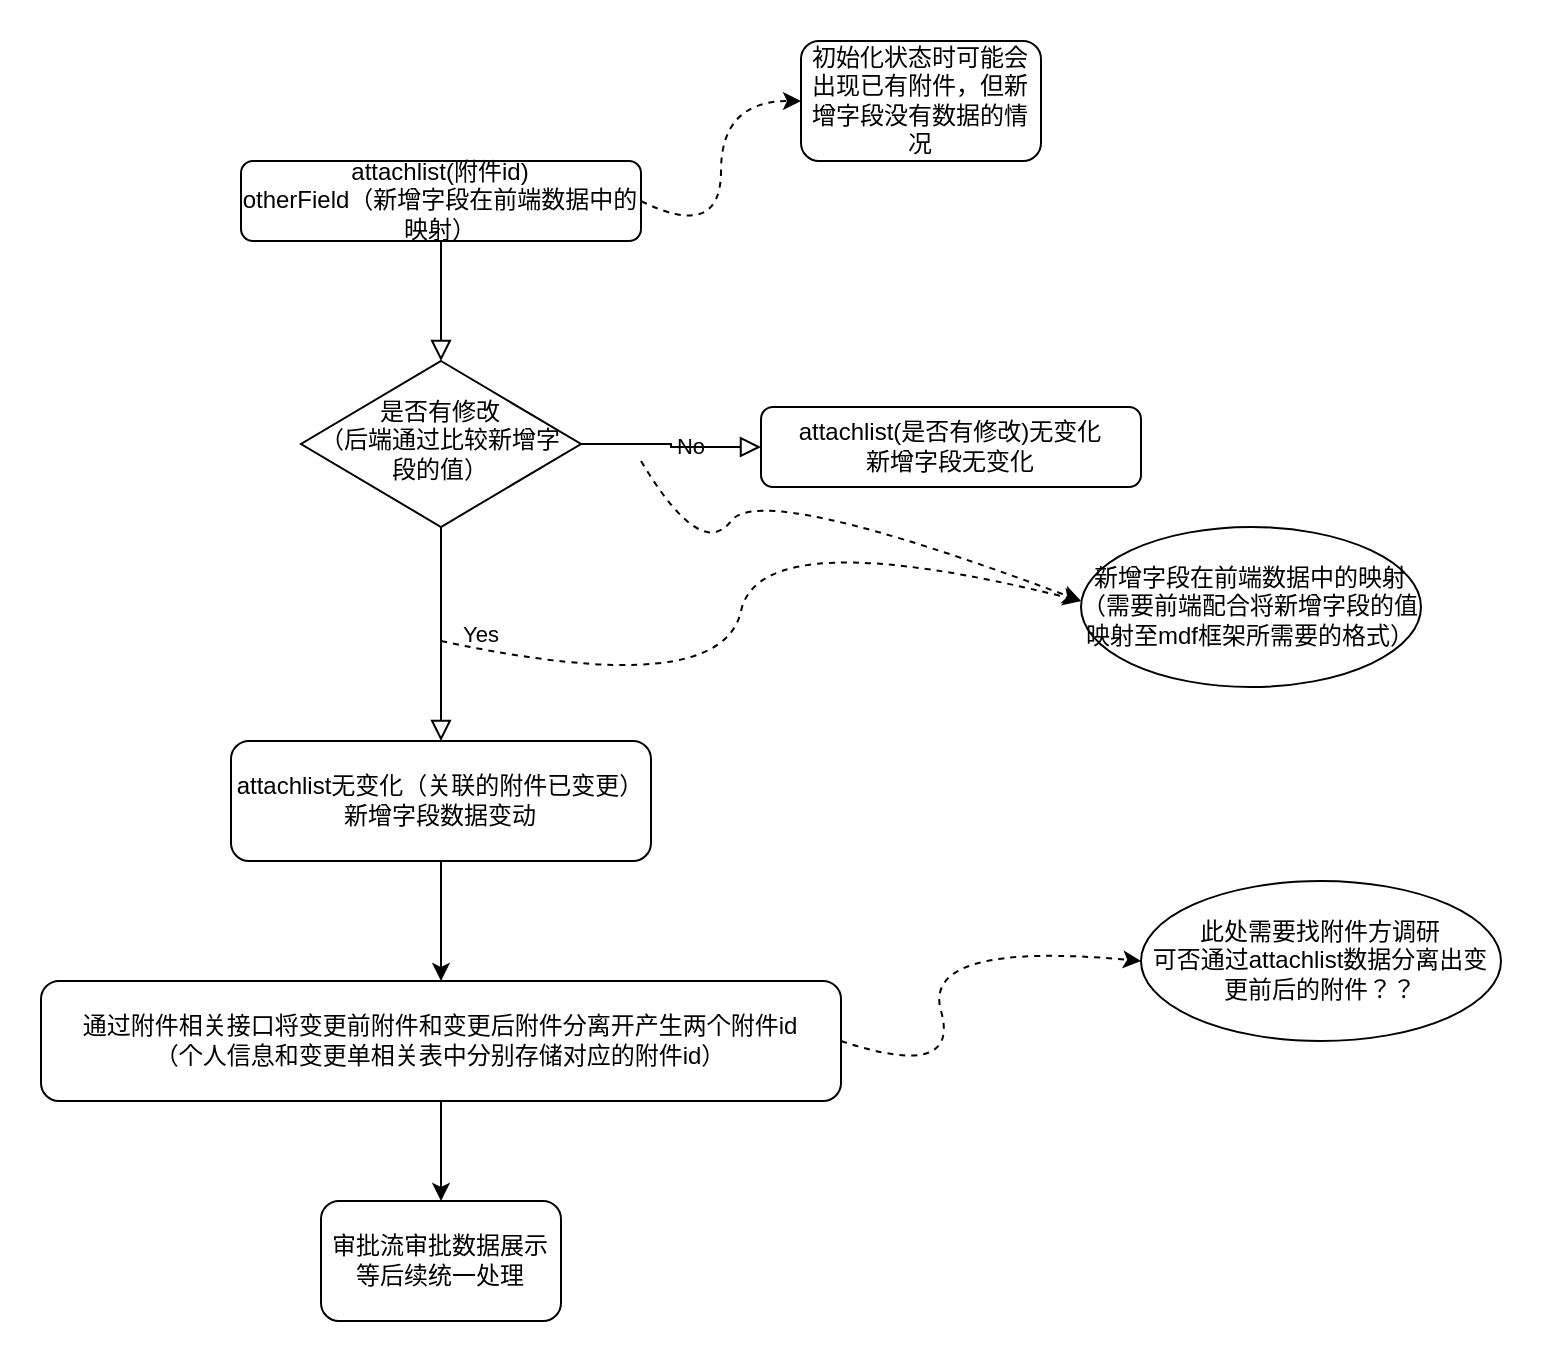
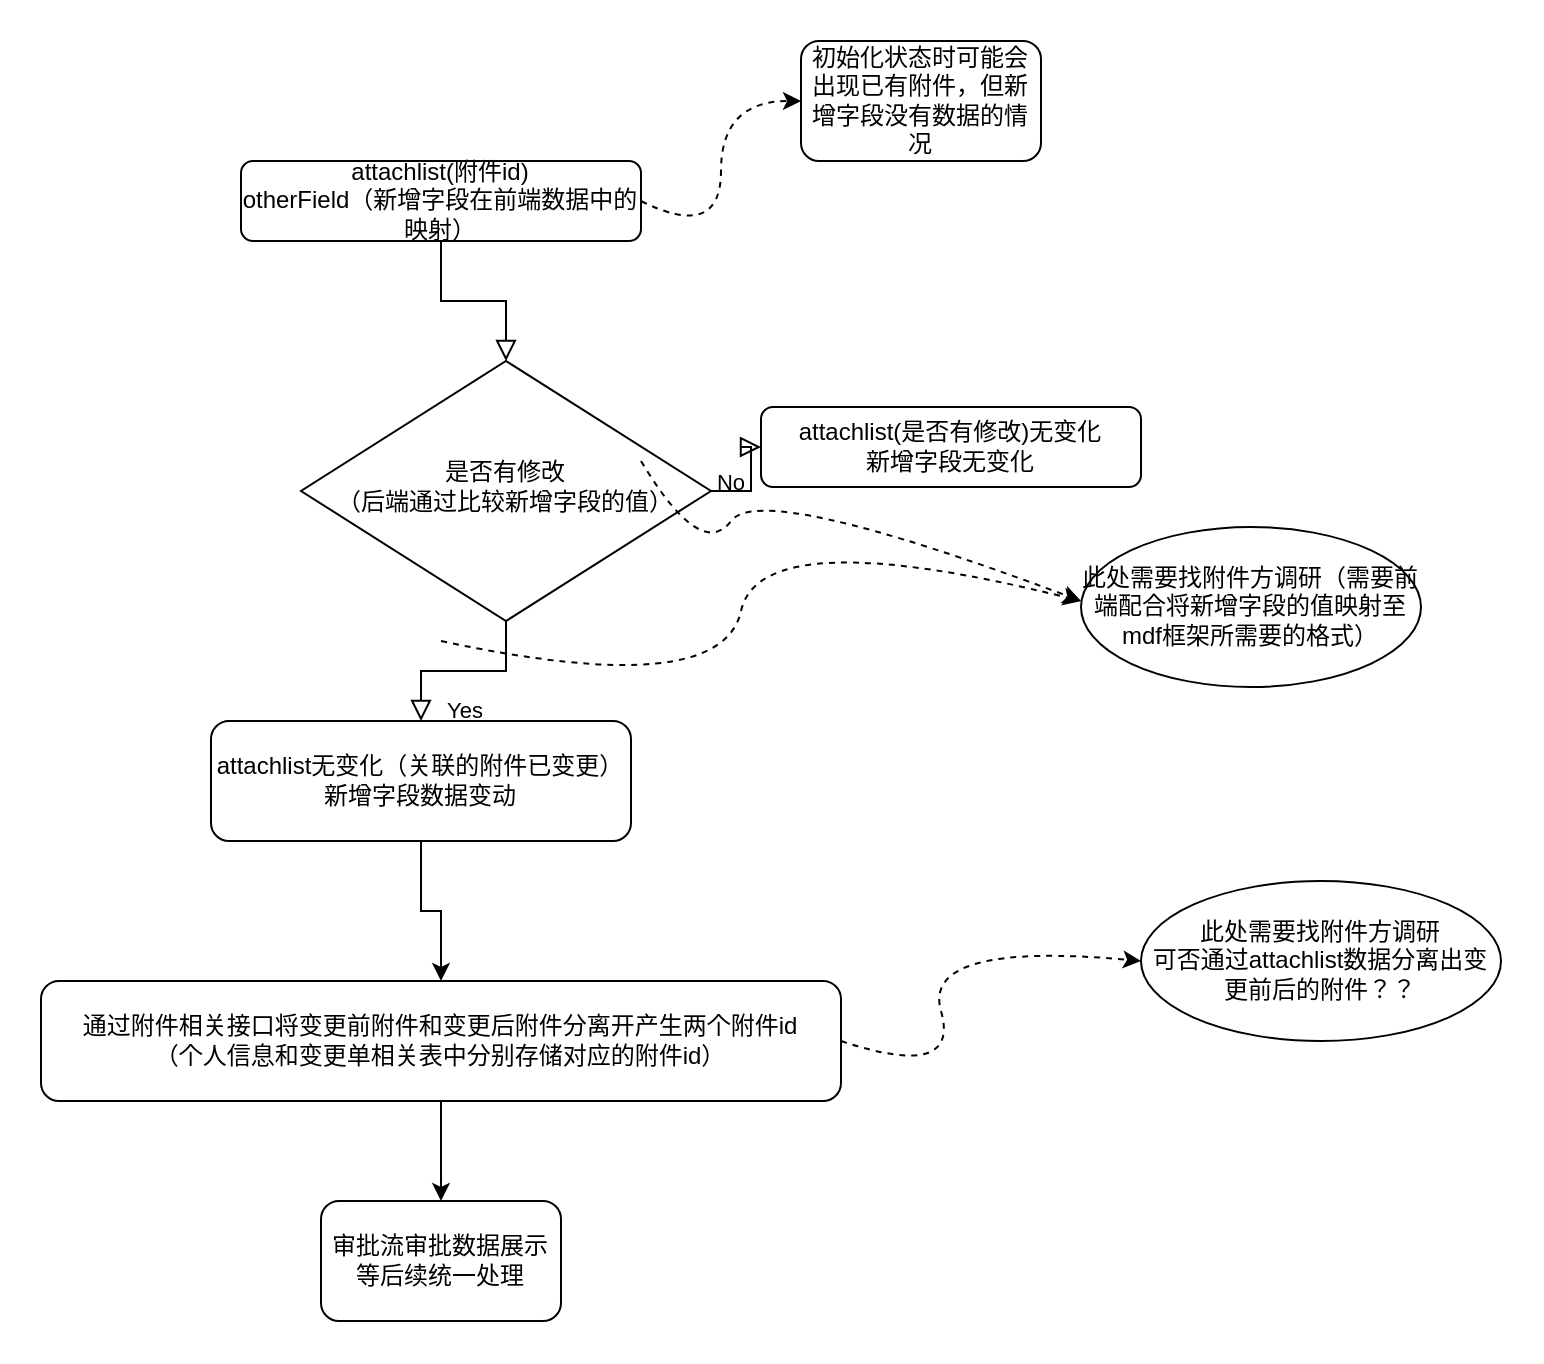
(441, 444) -> (506, 491)
(1251, 607) -> (1251, 607)
(441, 801) -> (421, 781)
